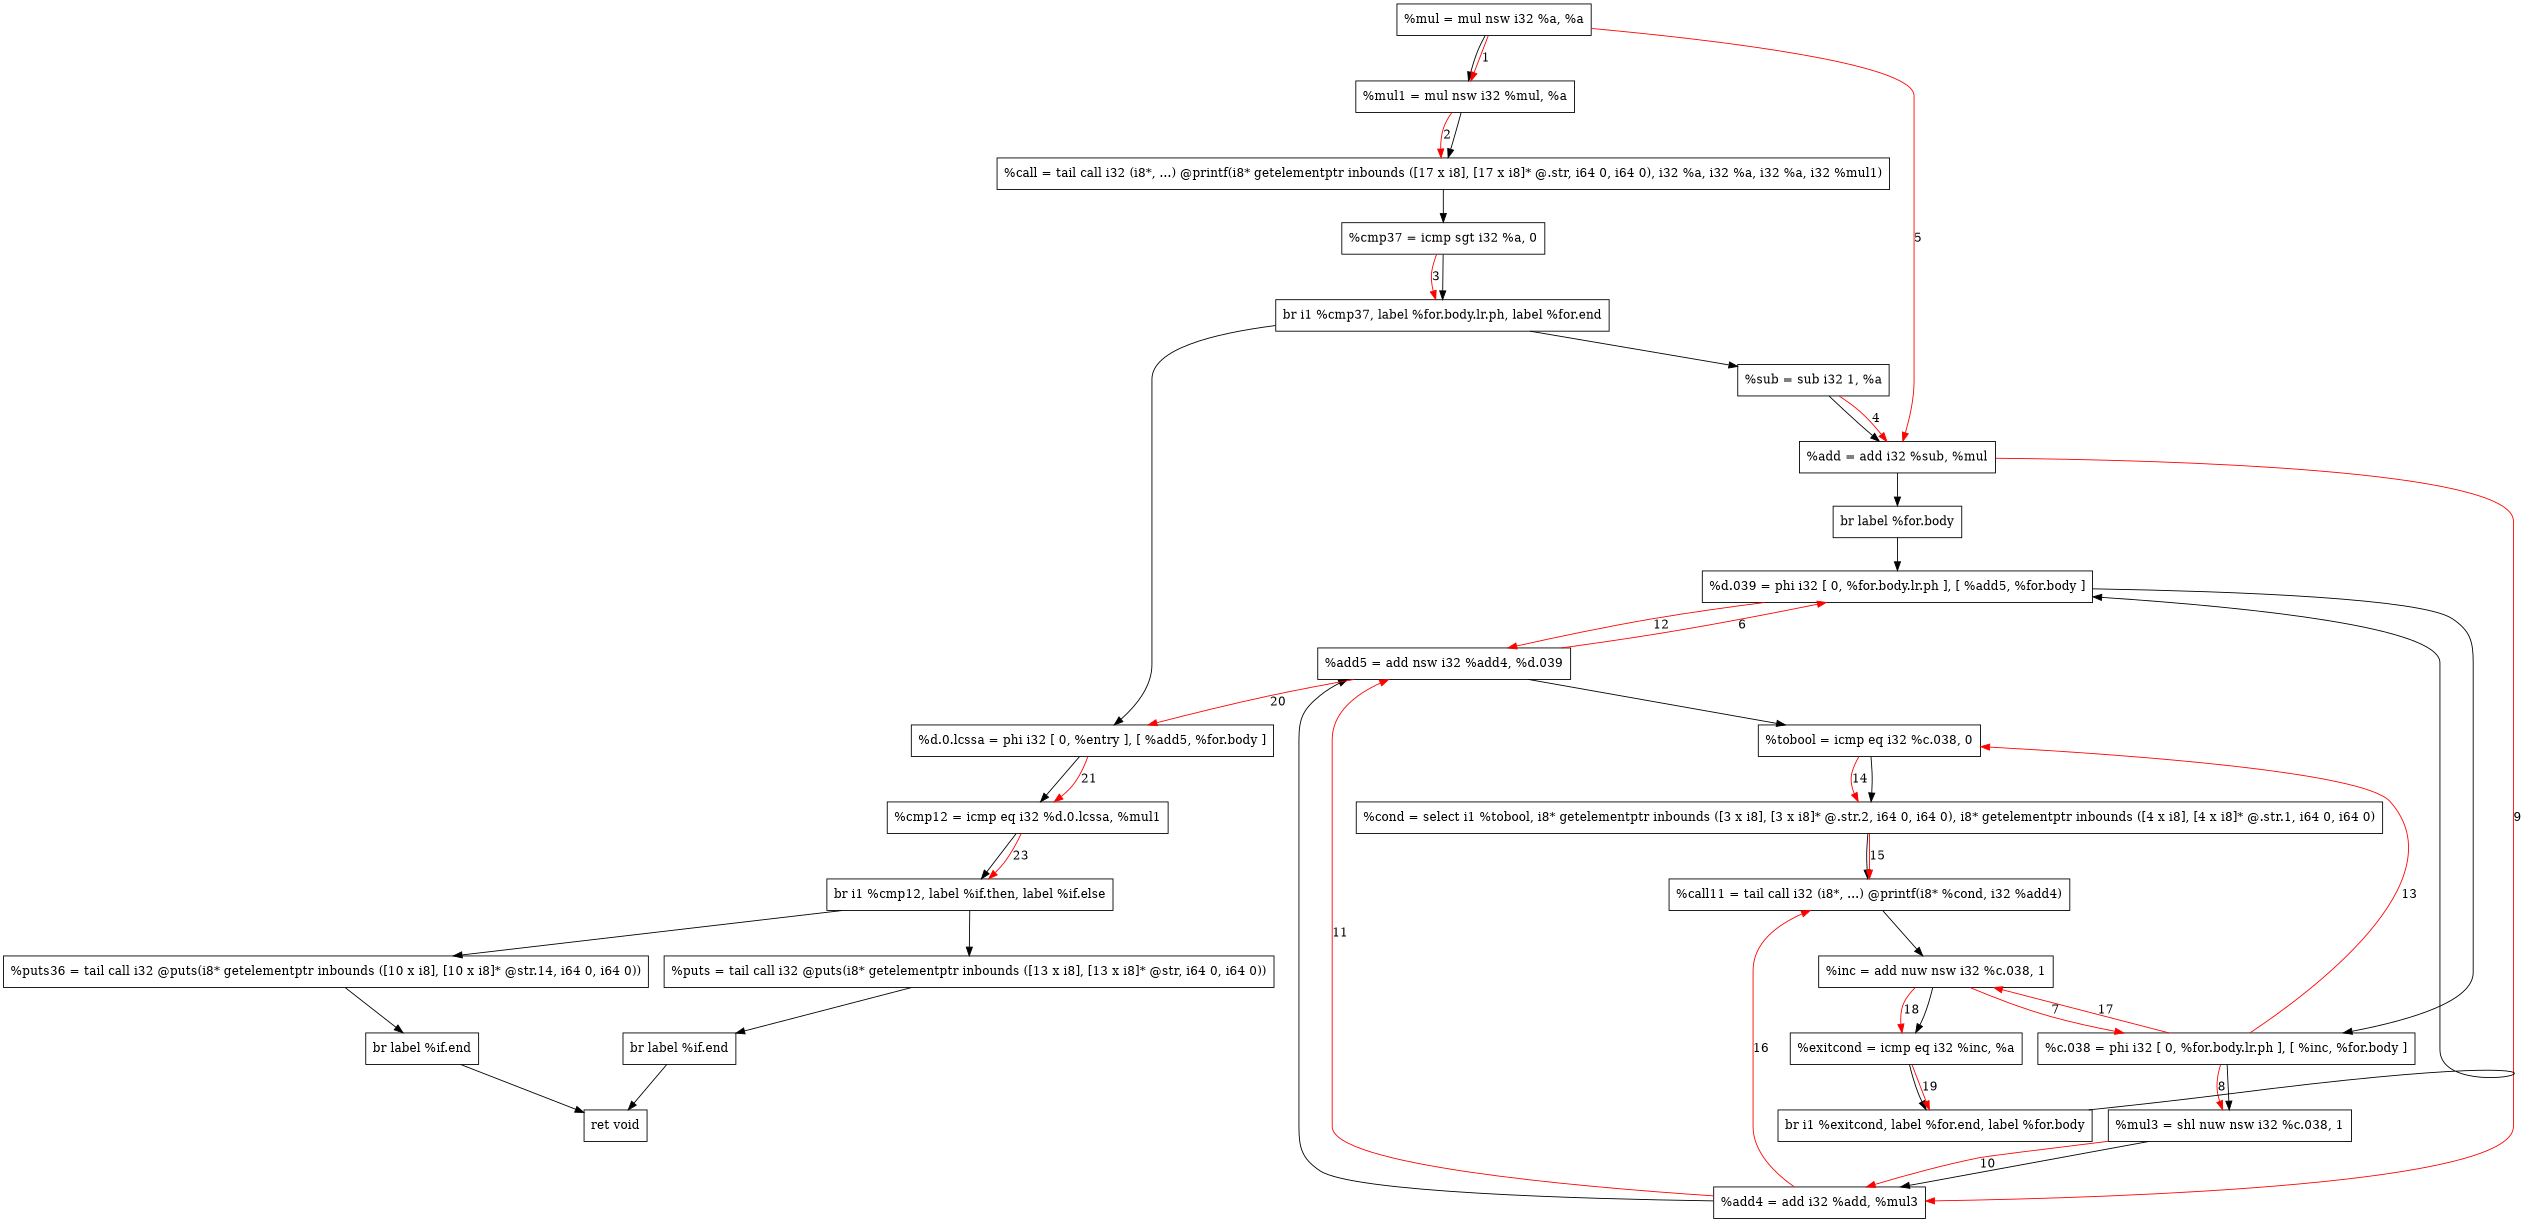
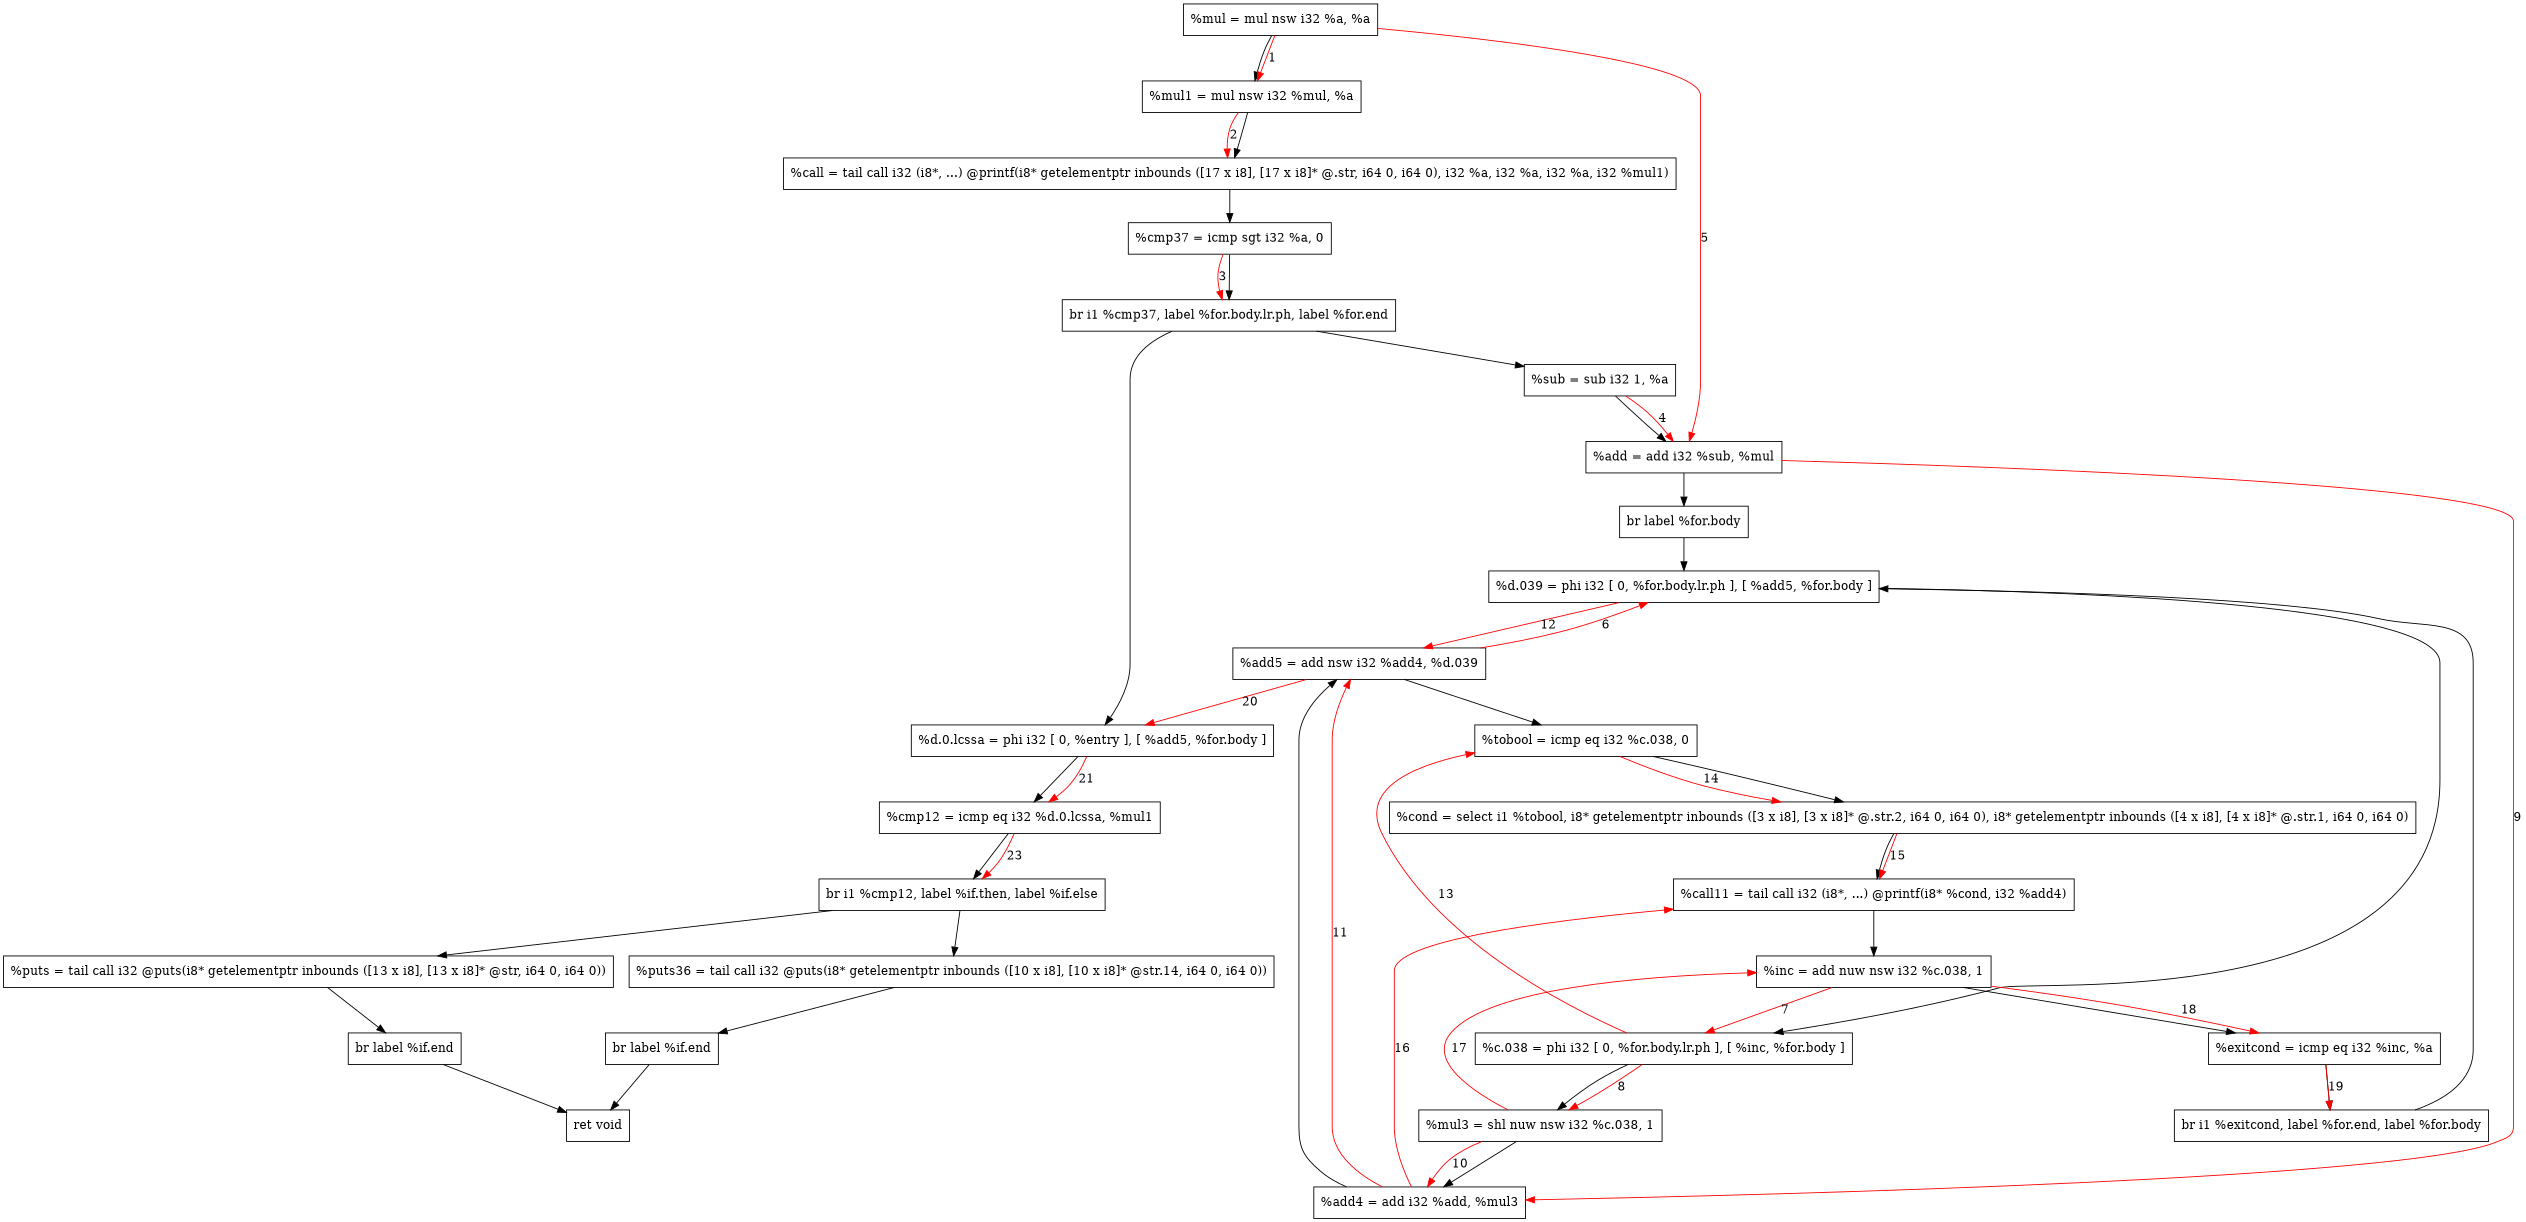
(2085, 1011) -> (1530, 996)
